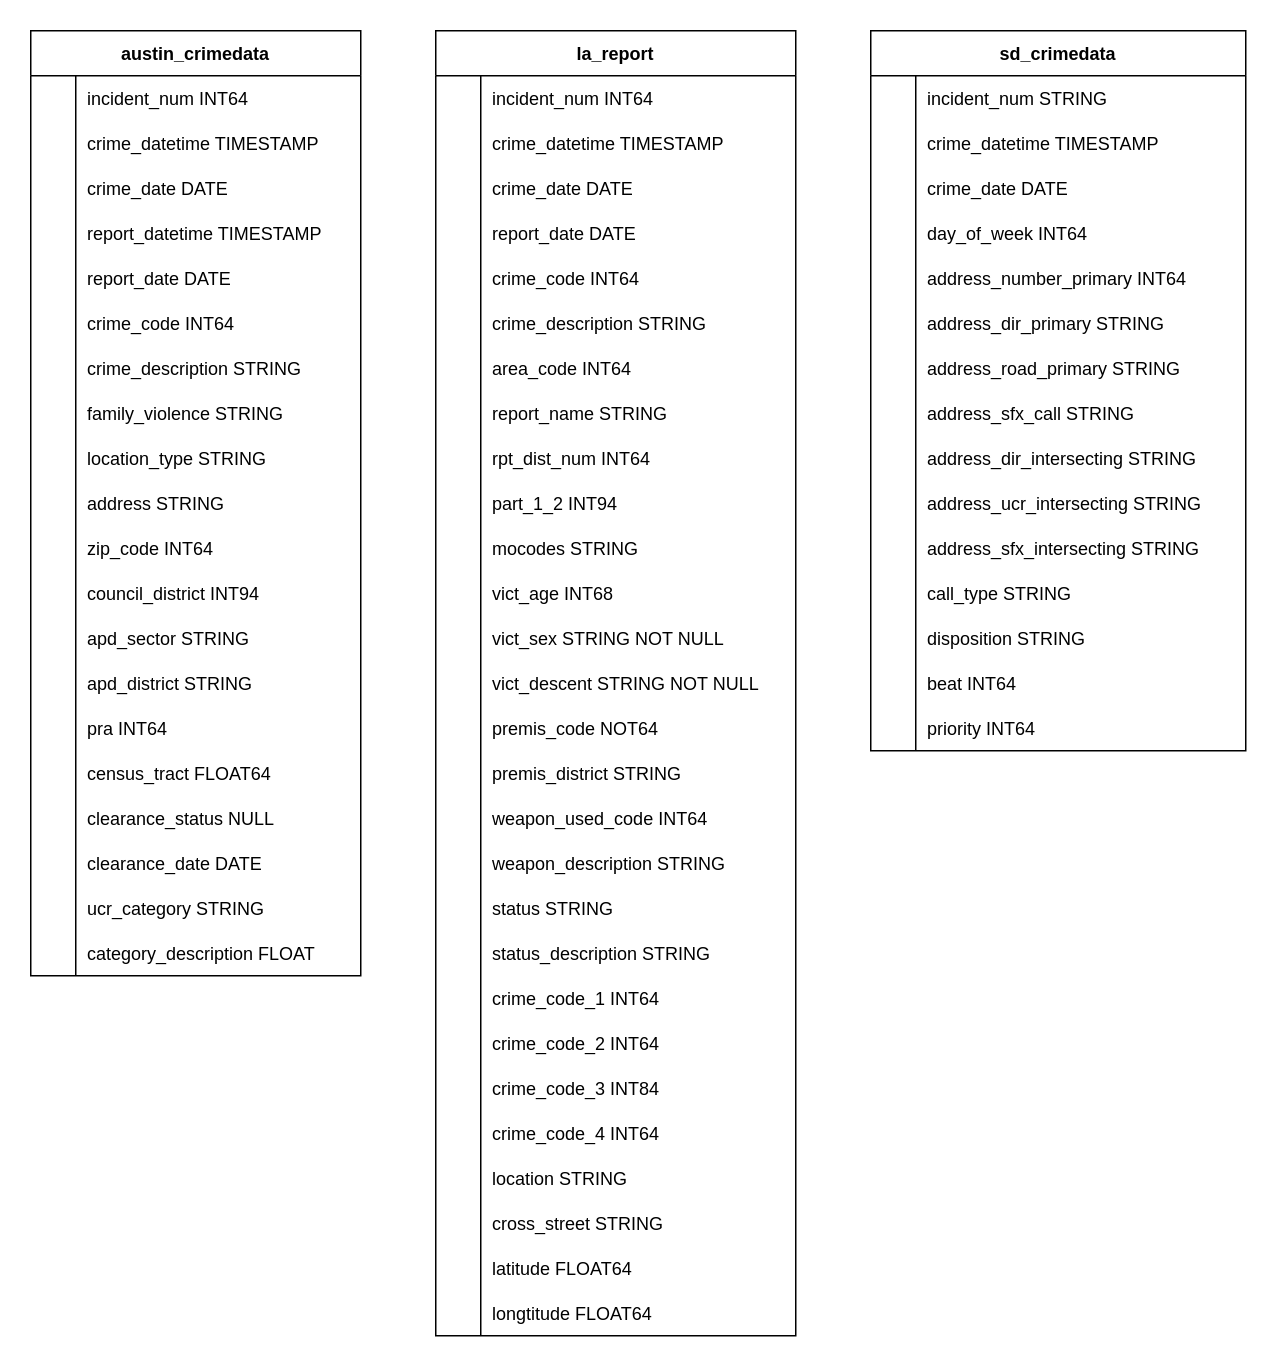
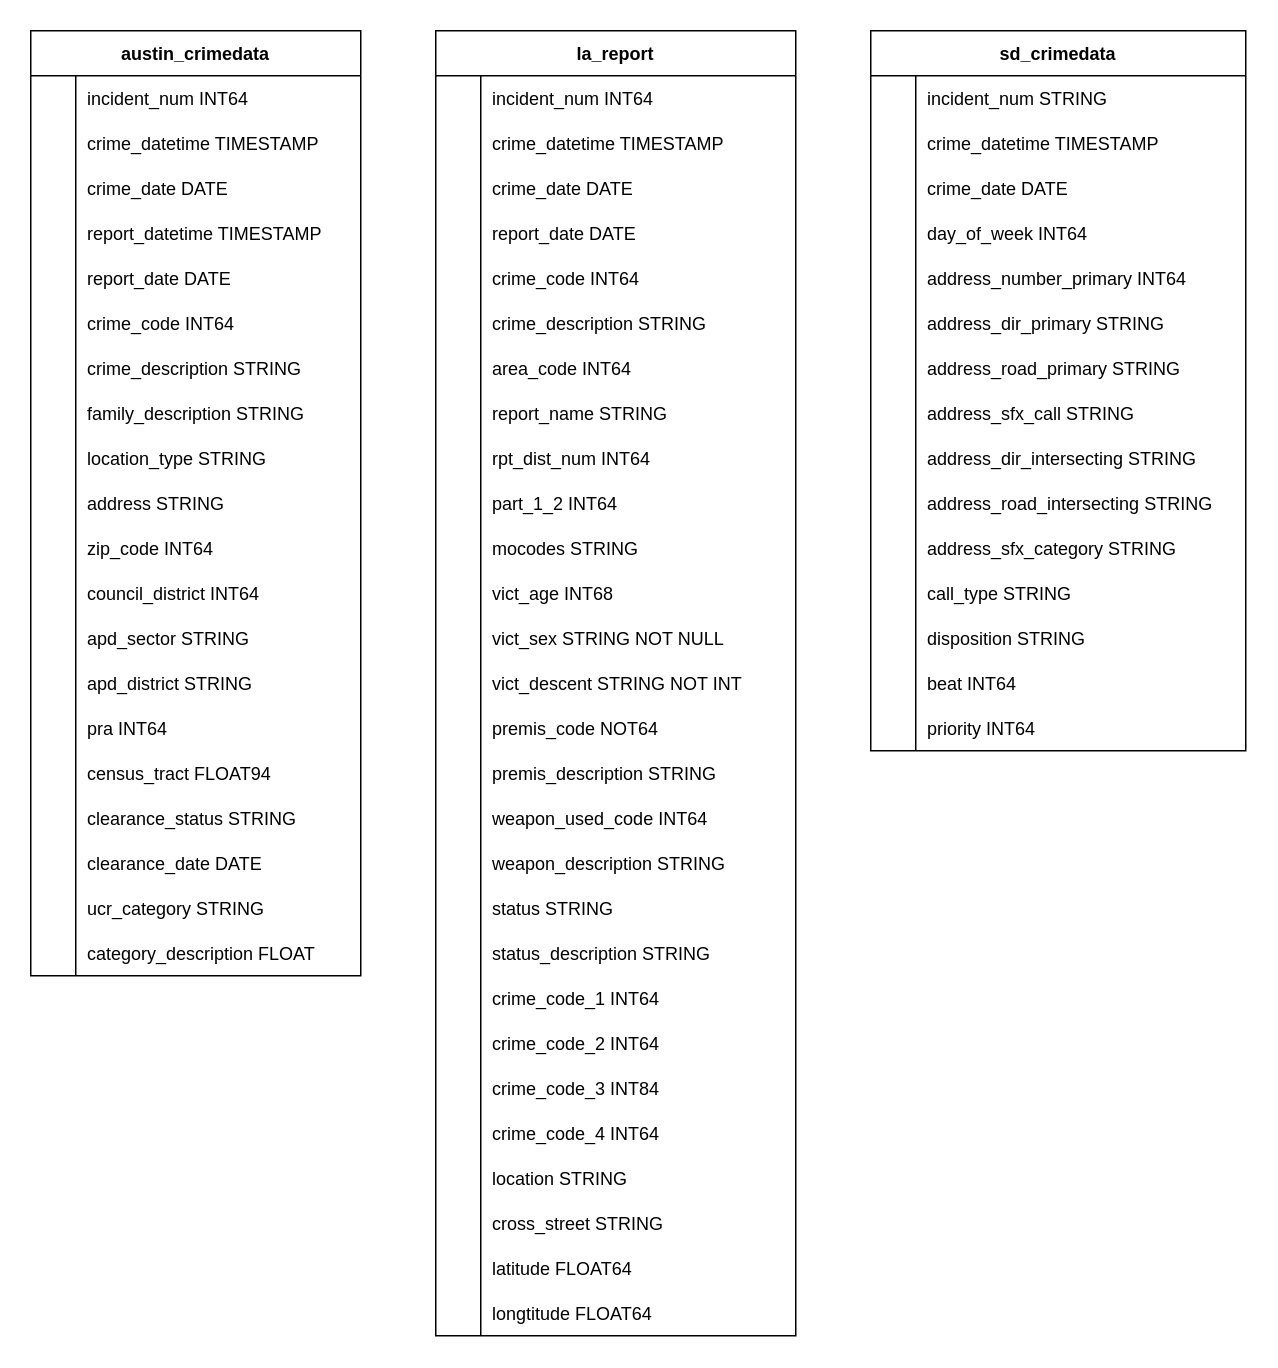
(186, 414) -> (201, 414)
(560, 504) -> (560, 504)
(1076, 504) -> (1081, 504)
(1076, 549) -> (1061, 549)
(186, 594) -> (186, 594)
(624, 684) -> (619, 684)
(185, 774) -> (185, 774)
(594, 774) -> (609, 774)
(188, 819) -> (198, 819)
